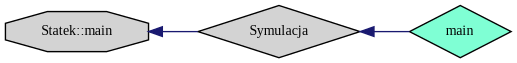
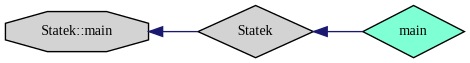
(279, 32) -> (256, 32)
